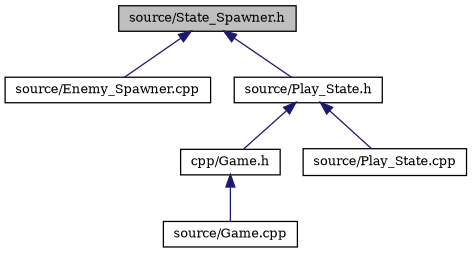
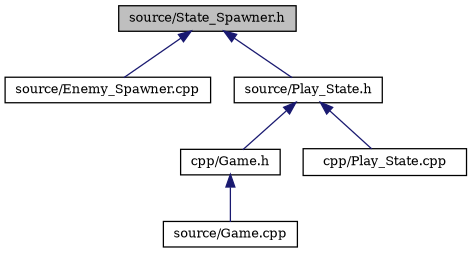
(385, 162) -> (385, 162)
